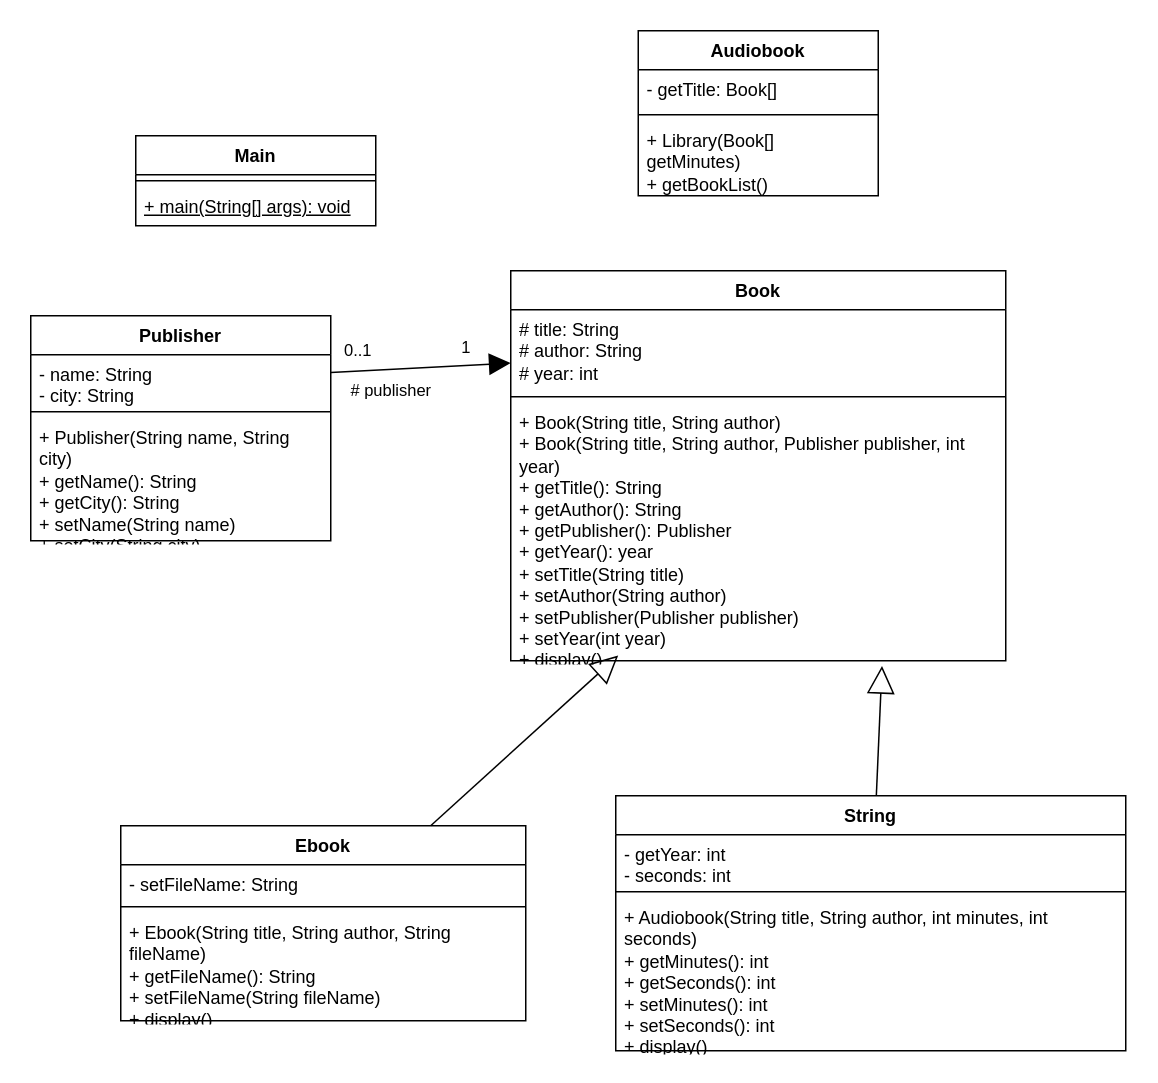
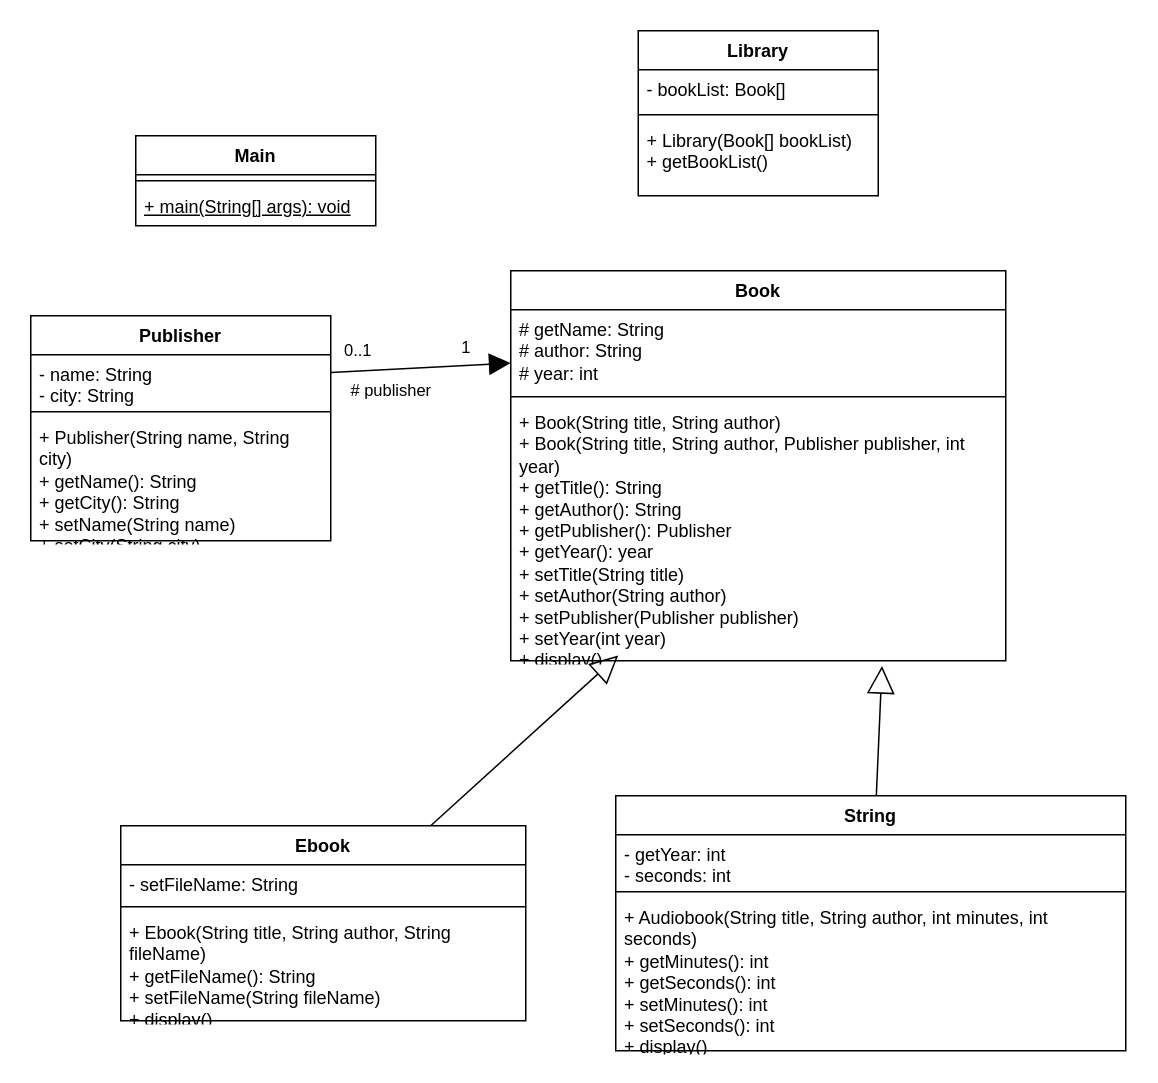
(758, 52) -> (758, 52)
(726, 91) -> (729, 91)
(760, 164) -> (760, 164)
(591, 353) -> (596, 353)
